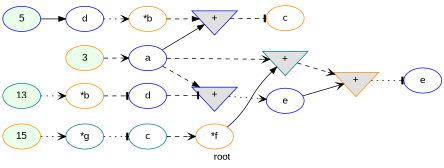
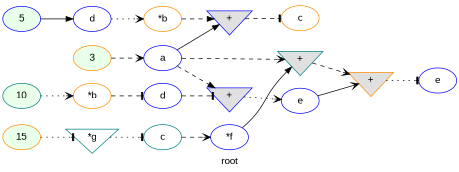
(22, 96) -> (22, 96)
(50, 136) -> (56, 137)
(85, 136) -> (92, 137)
(215, 136) -> (230, 137)
